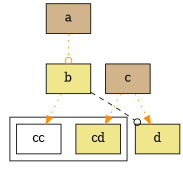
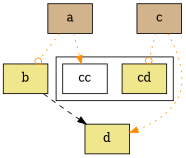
(117, 102) -> (153, 45)
(110, 104) -> (61, 107)
(56, 105) -> (77, 45)
